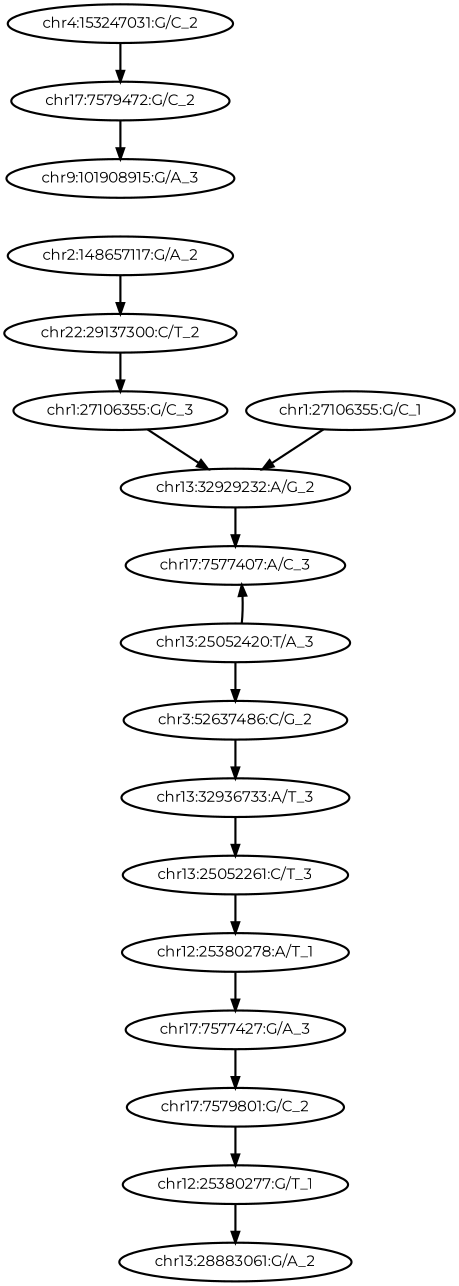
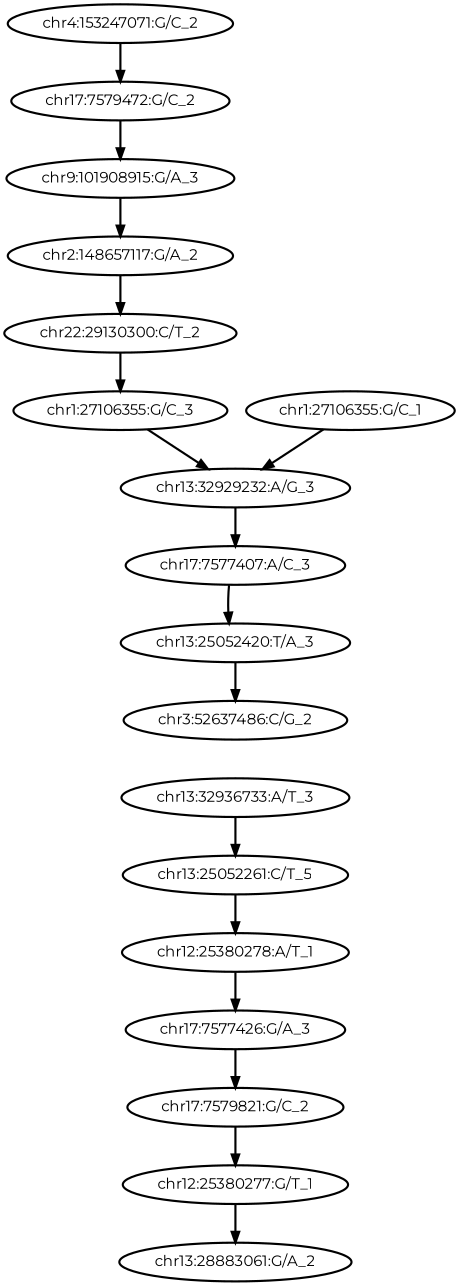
(120, 24) -> (120, 24)
none -> (120, 212)
(120, 333) -> (120, 333)
(235, 488) -> (235, 488)
(243, 610) -> (228, 599)
(235, 754) -> none
(235, 875) -> (235, 875)
(235, 1030) -> (235, 1030)
(235, 1107) -> (235, 1107)
